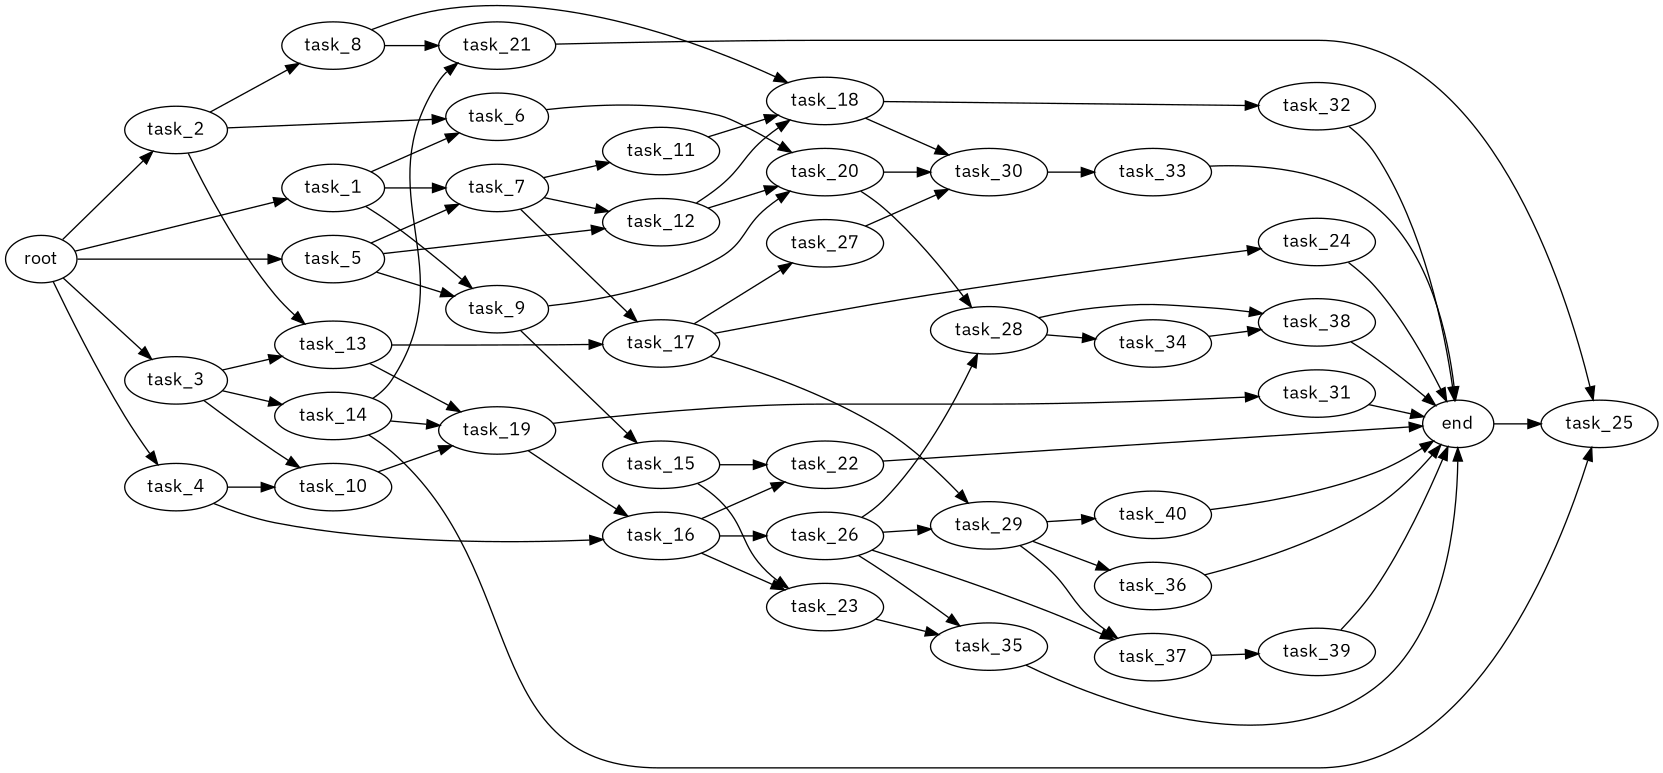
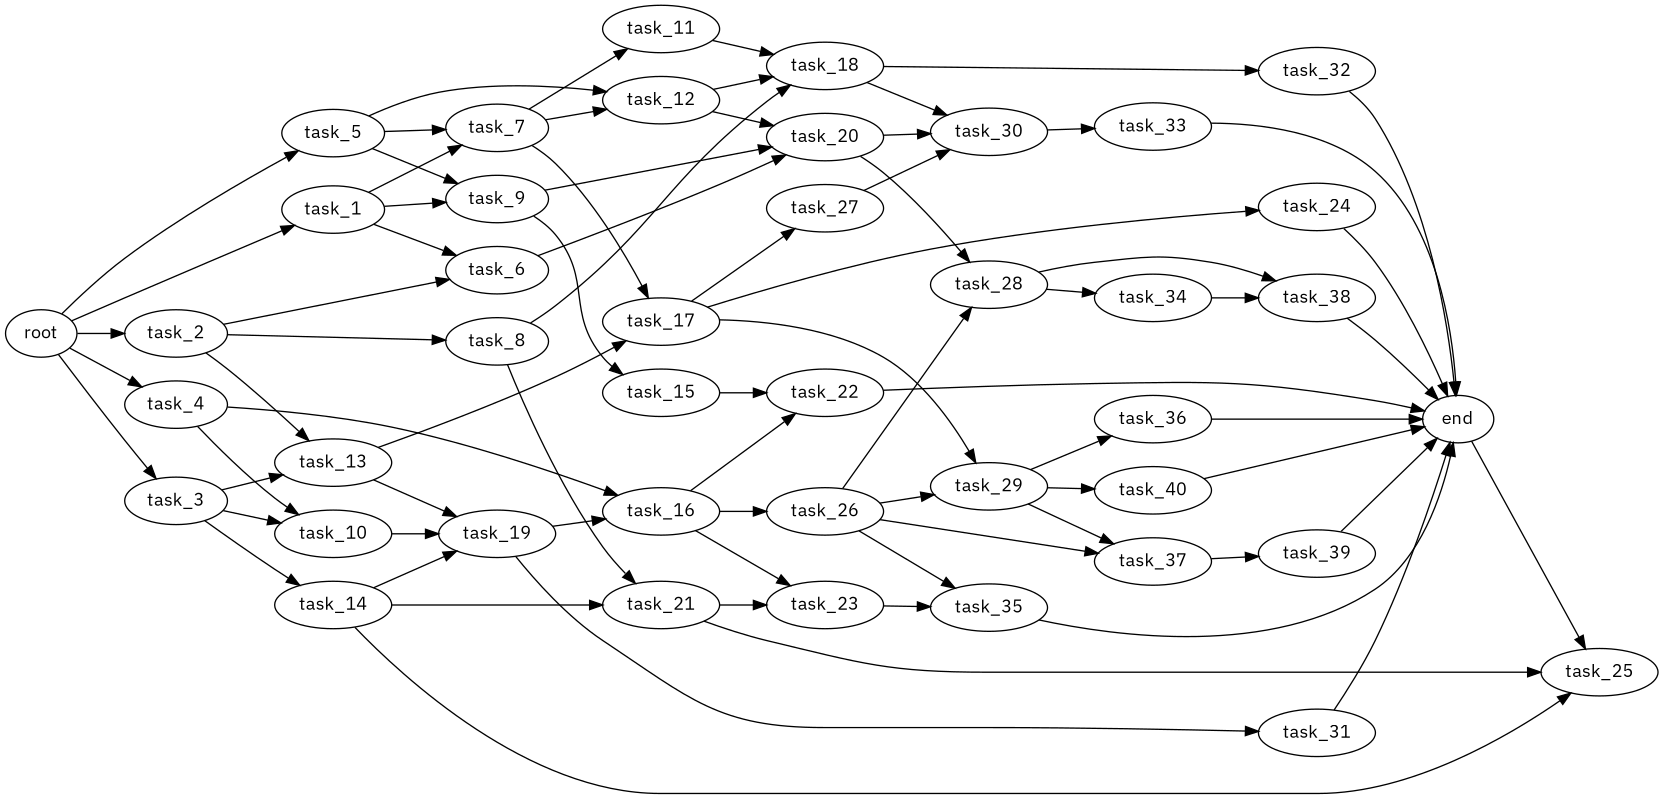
(739, 527) -> (736, 605)
